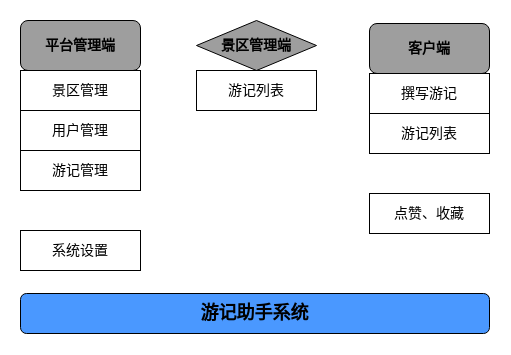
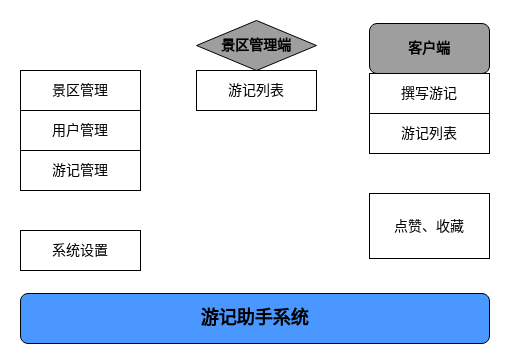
(81, 46) -> none
(430, 214) -> (430, 226)
(255, 314) -> (255, 319)
